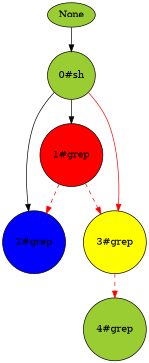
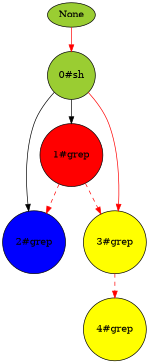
(71, 36) -> (71, 36)
(115, 329) -> (115, 329)
